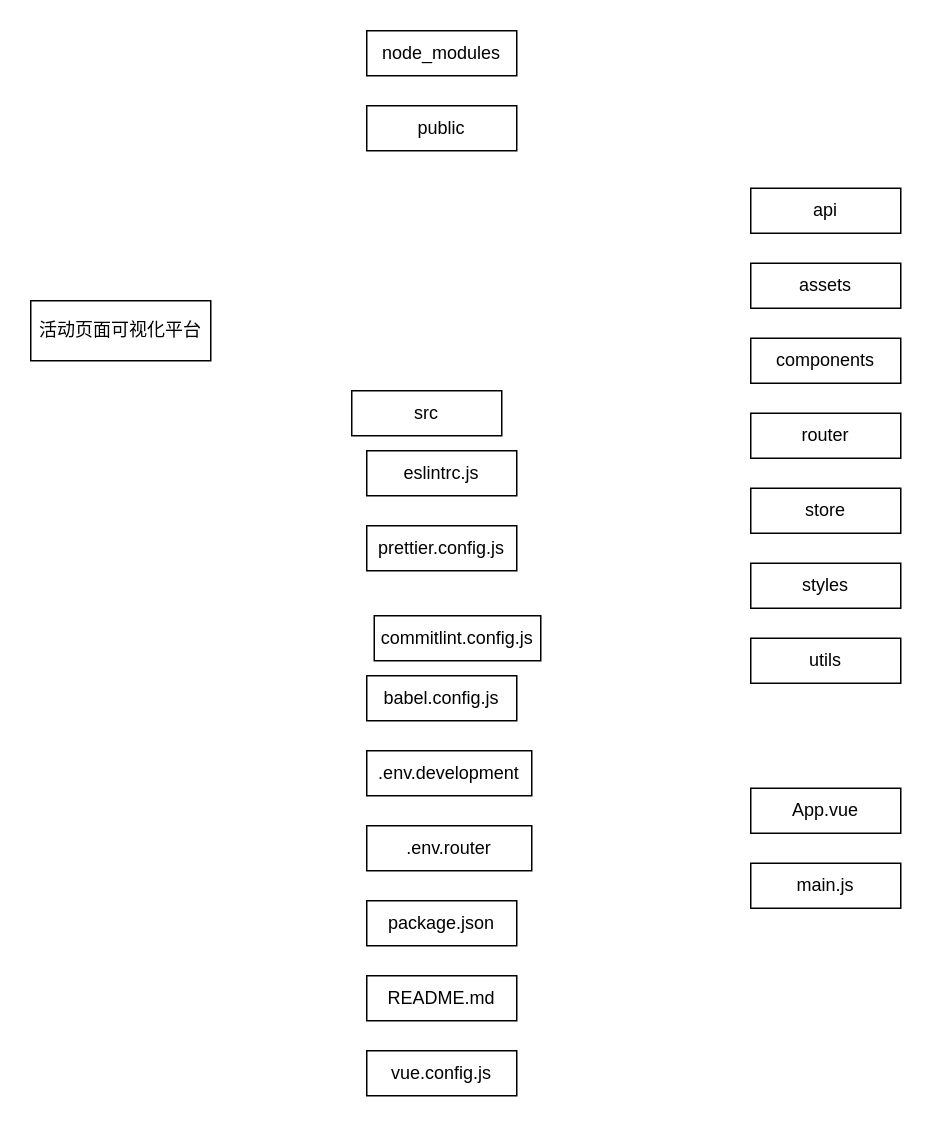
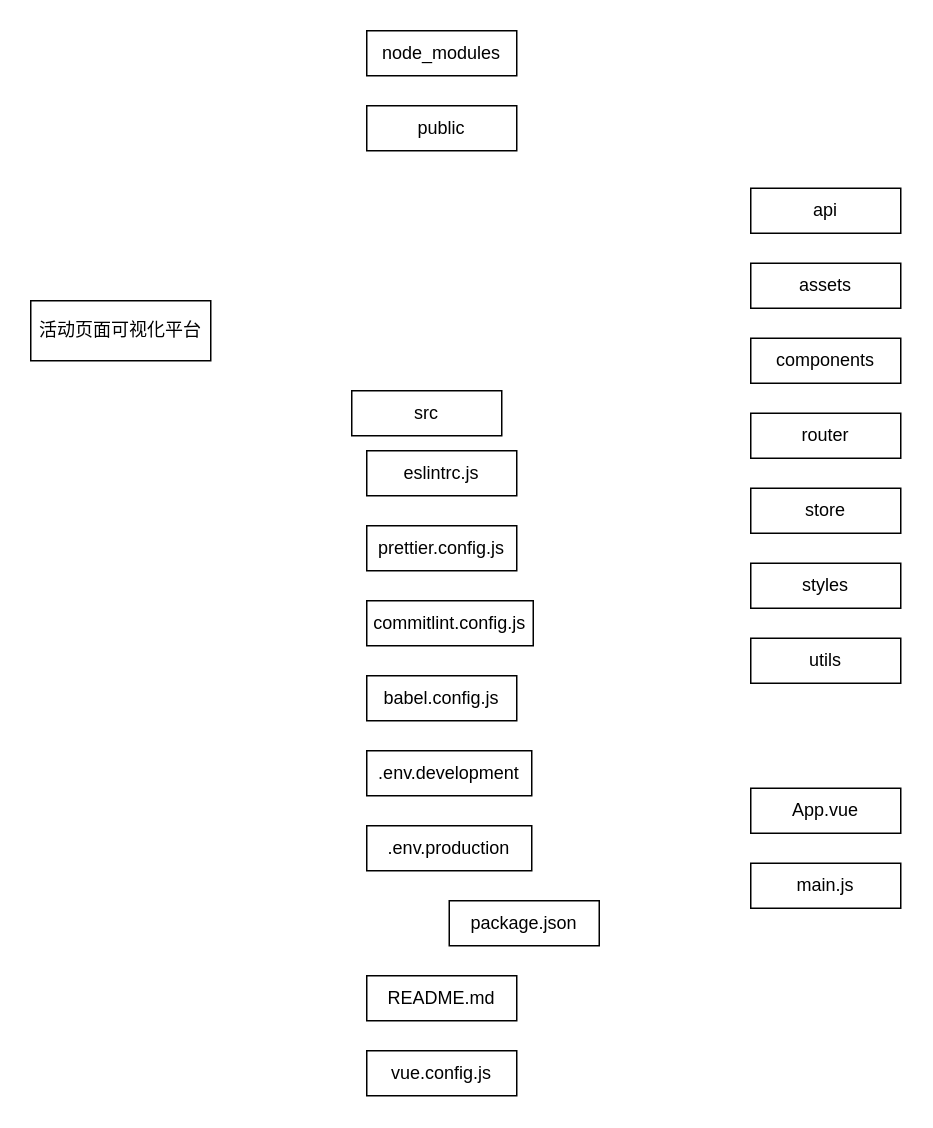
(458, 638) -> (450, 623)
(449, 848) -> (449, 848)
(442, 923) -> (524, 923)
